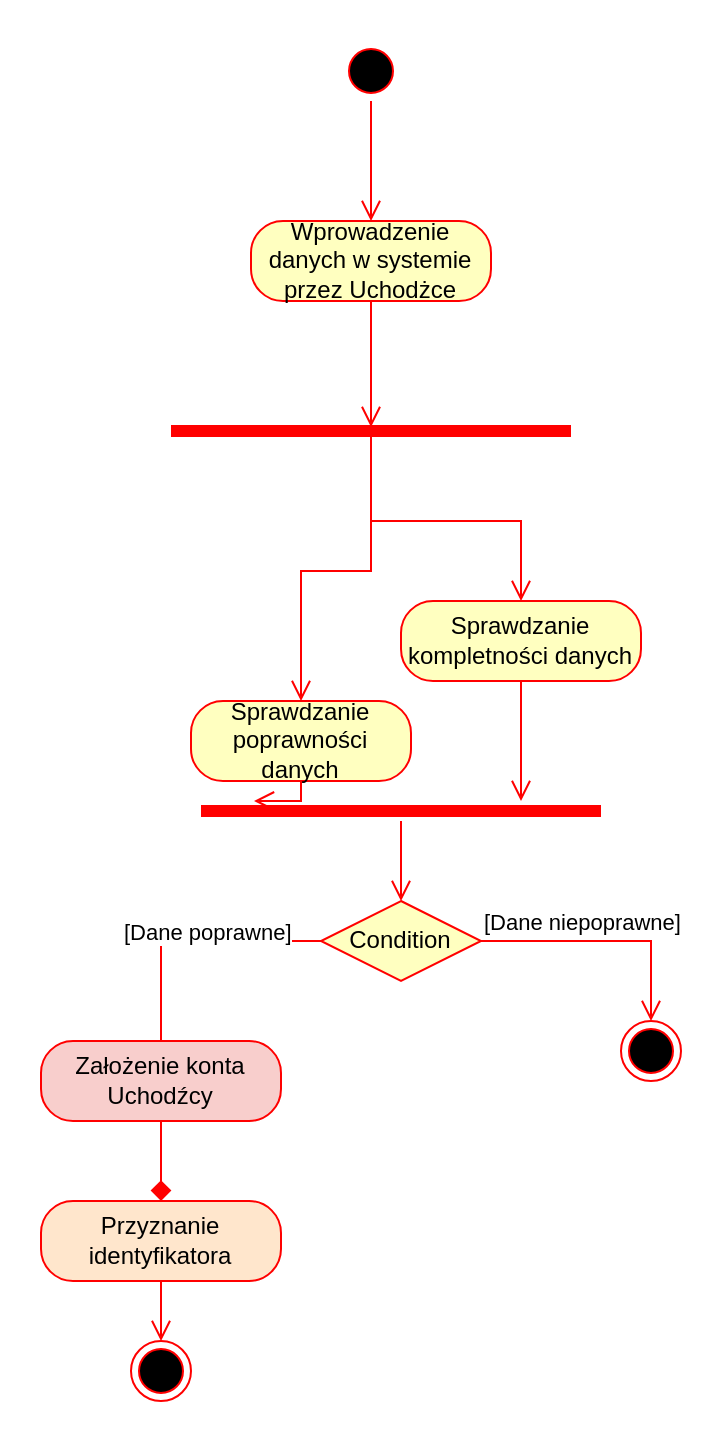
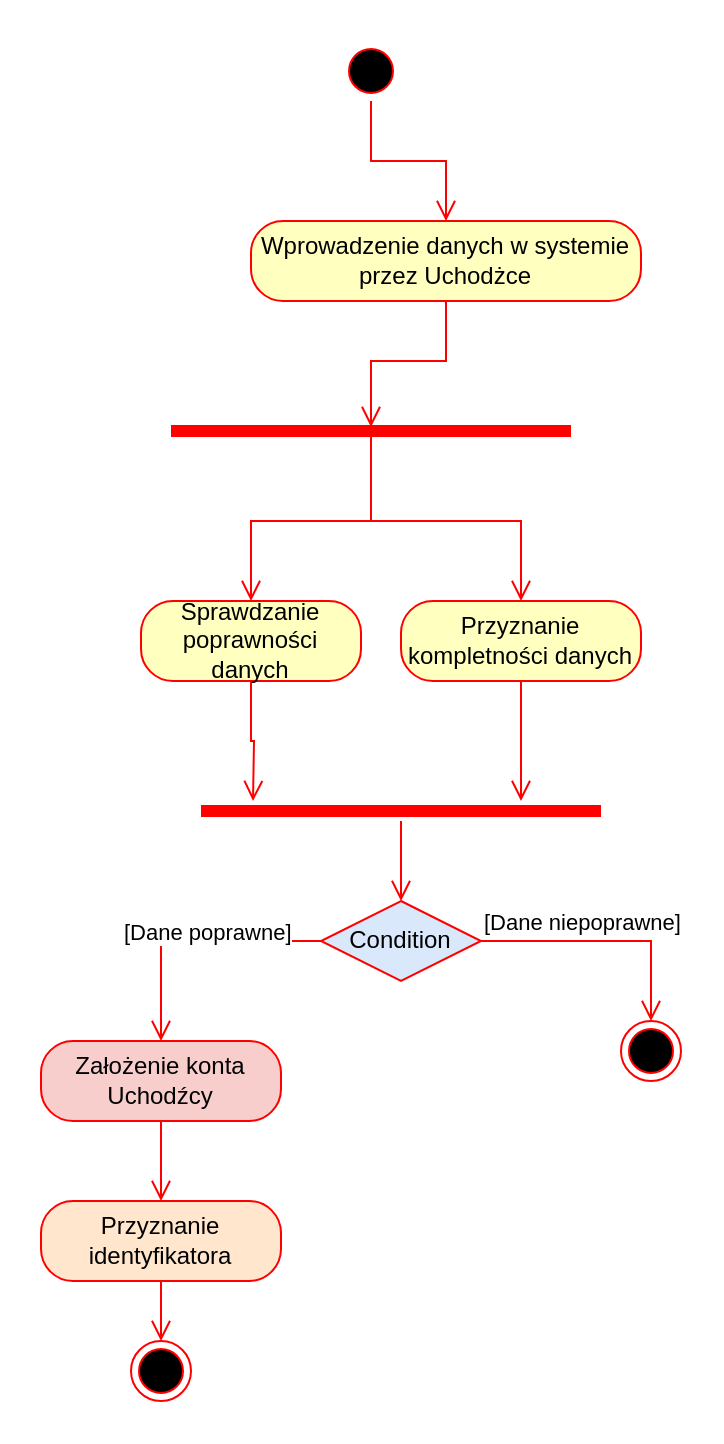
(371, 261) -> (446, 261)
(521, 641) -> (521, 641)
(301, 741) -> (251, 641)
(401, 941) -> (401, 941)
(161, 1034) -> (161, 1032)
(161, 1181) -> (161, 1188)
